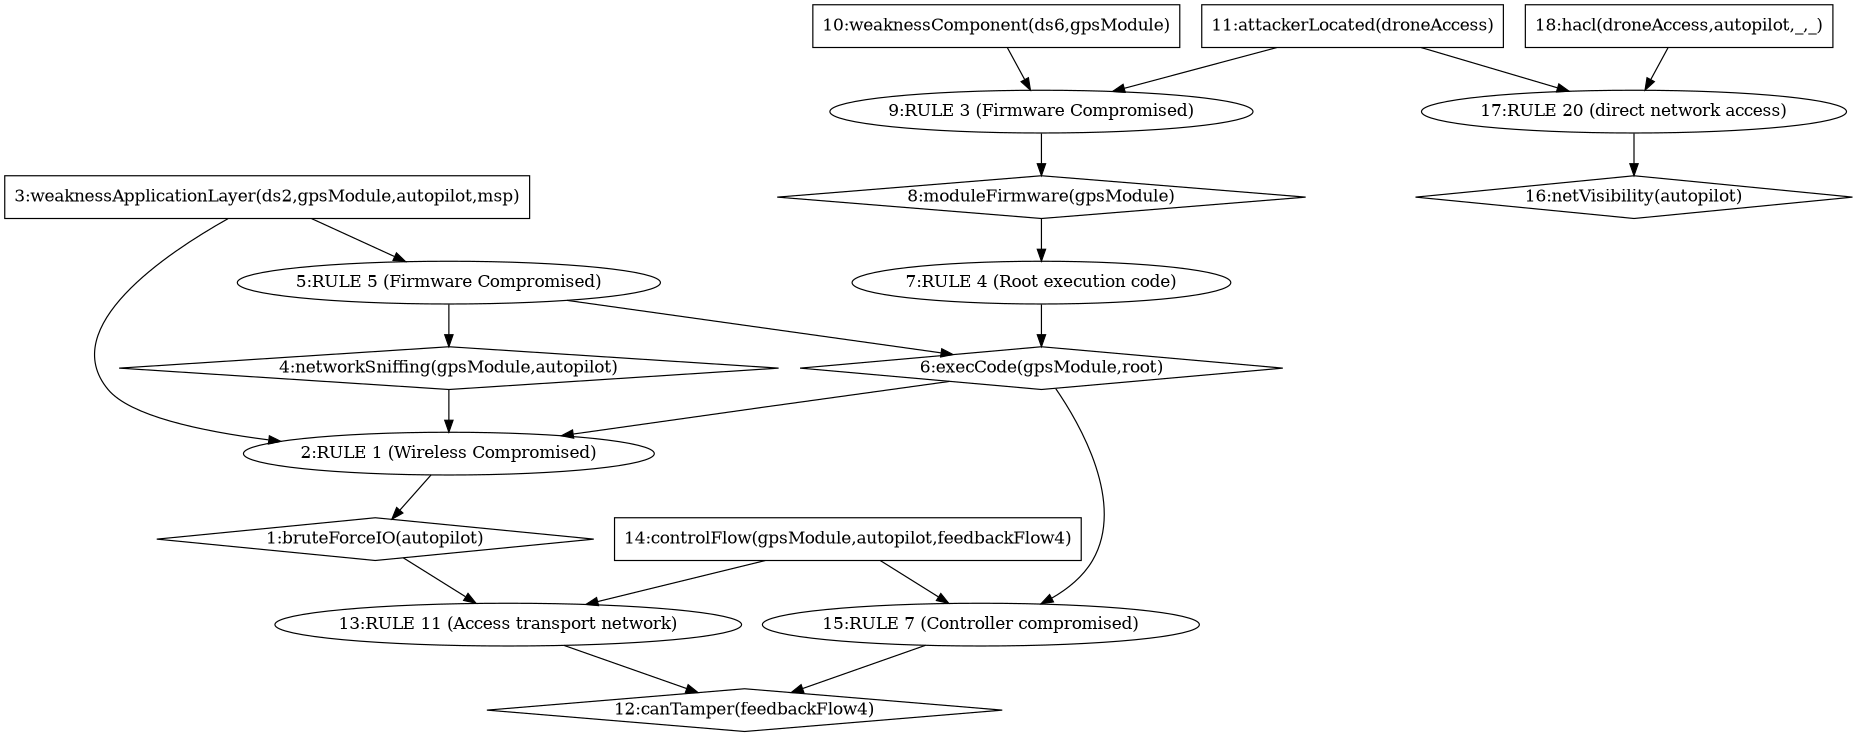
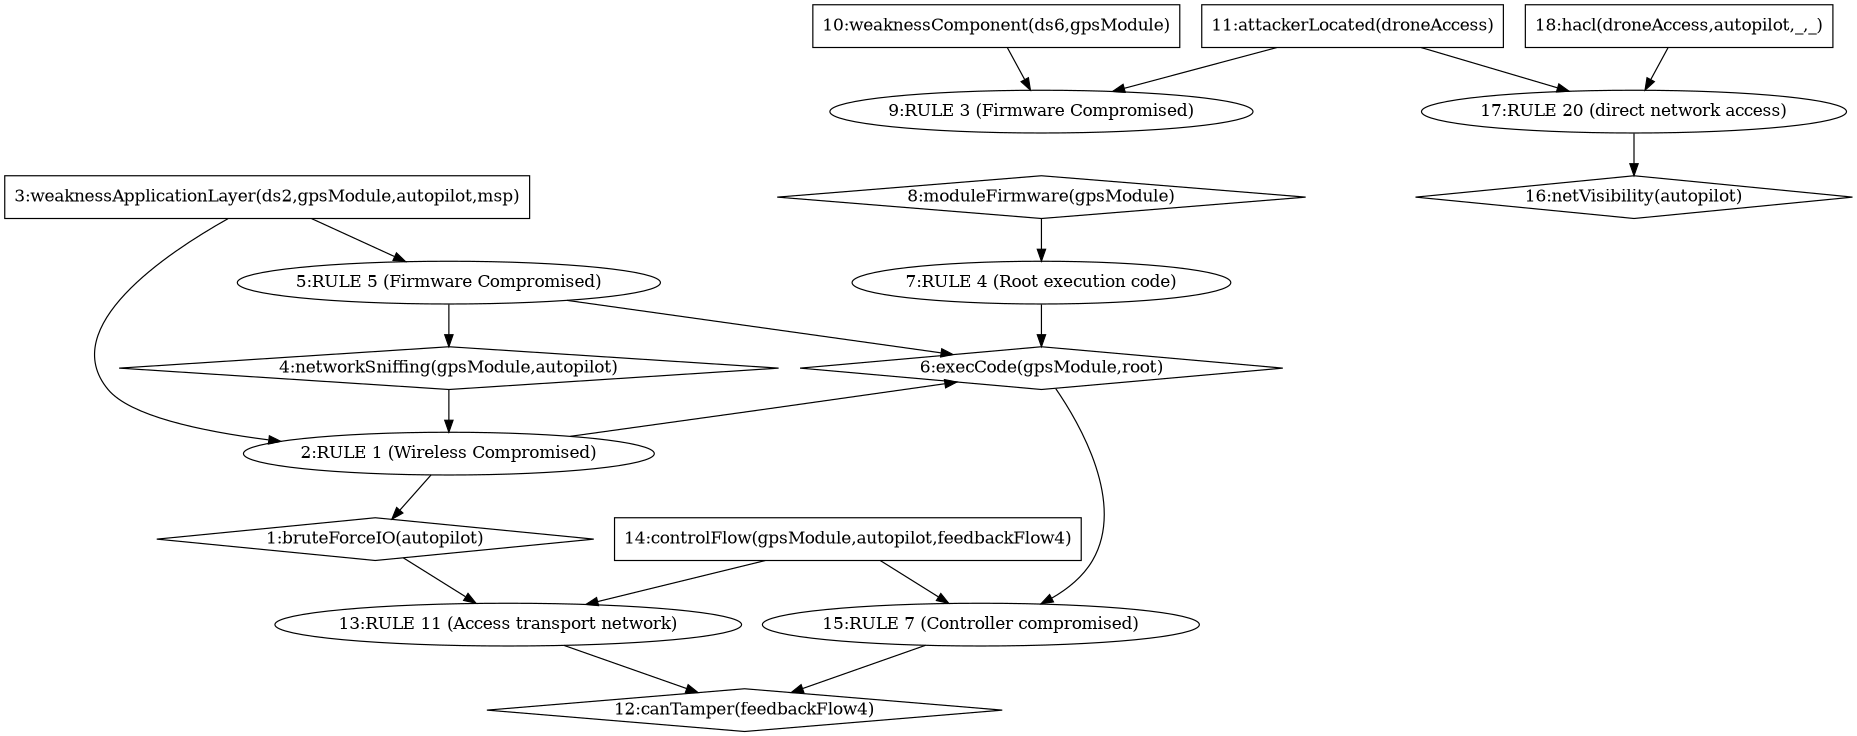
(1041, 149) -> none
(761, 407) -> (758, 410)
